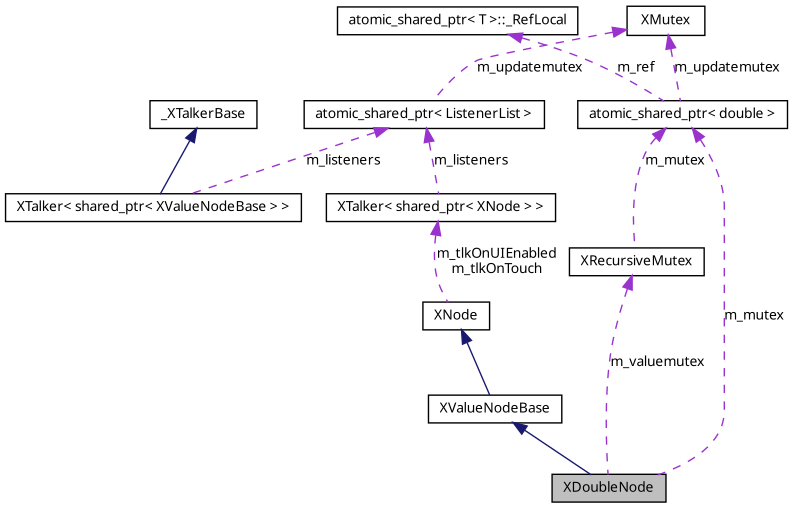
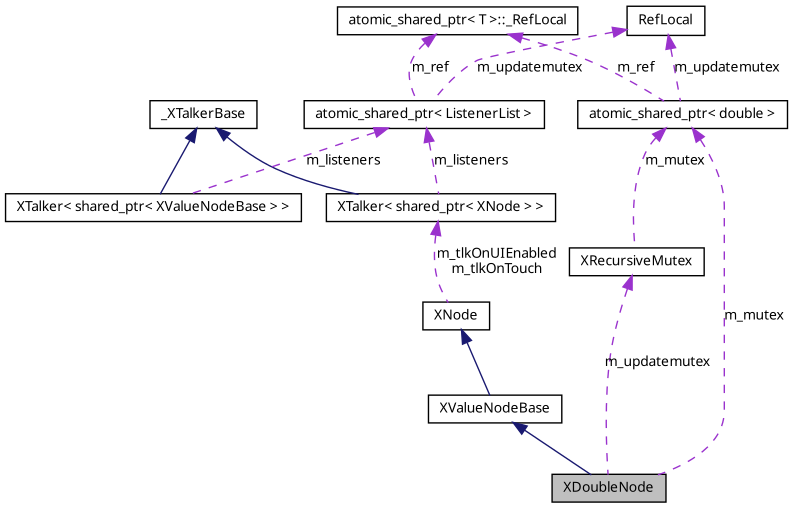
(666, 21) -> (666, 21)
none -> (409, 70)
none -> (289, 174)
(658, 362) -> (658, 362)
